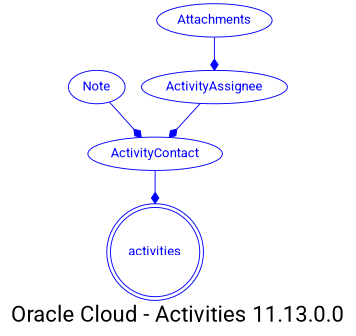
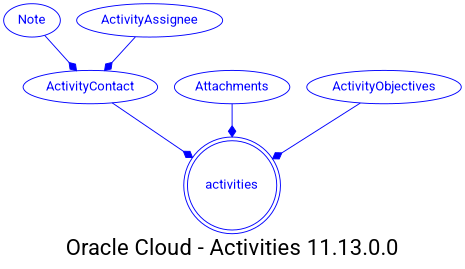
(214, 48) -> (232, 115)
none -> (384, 87)
